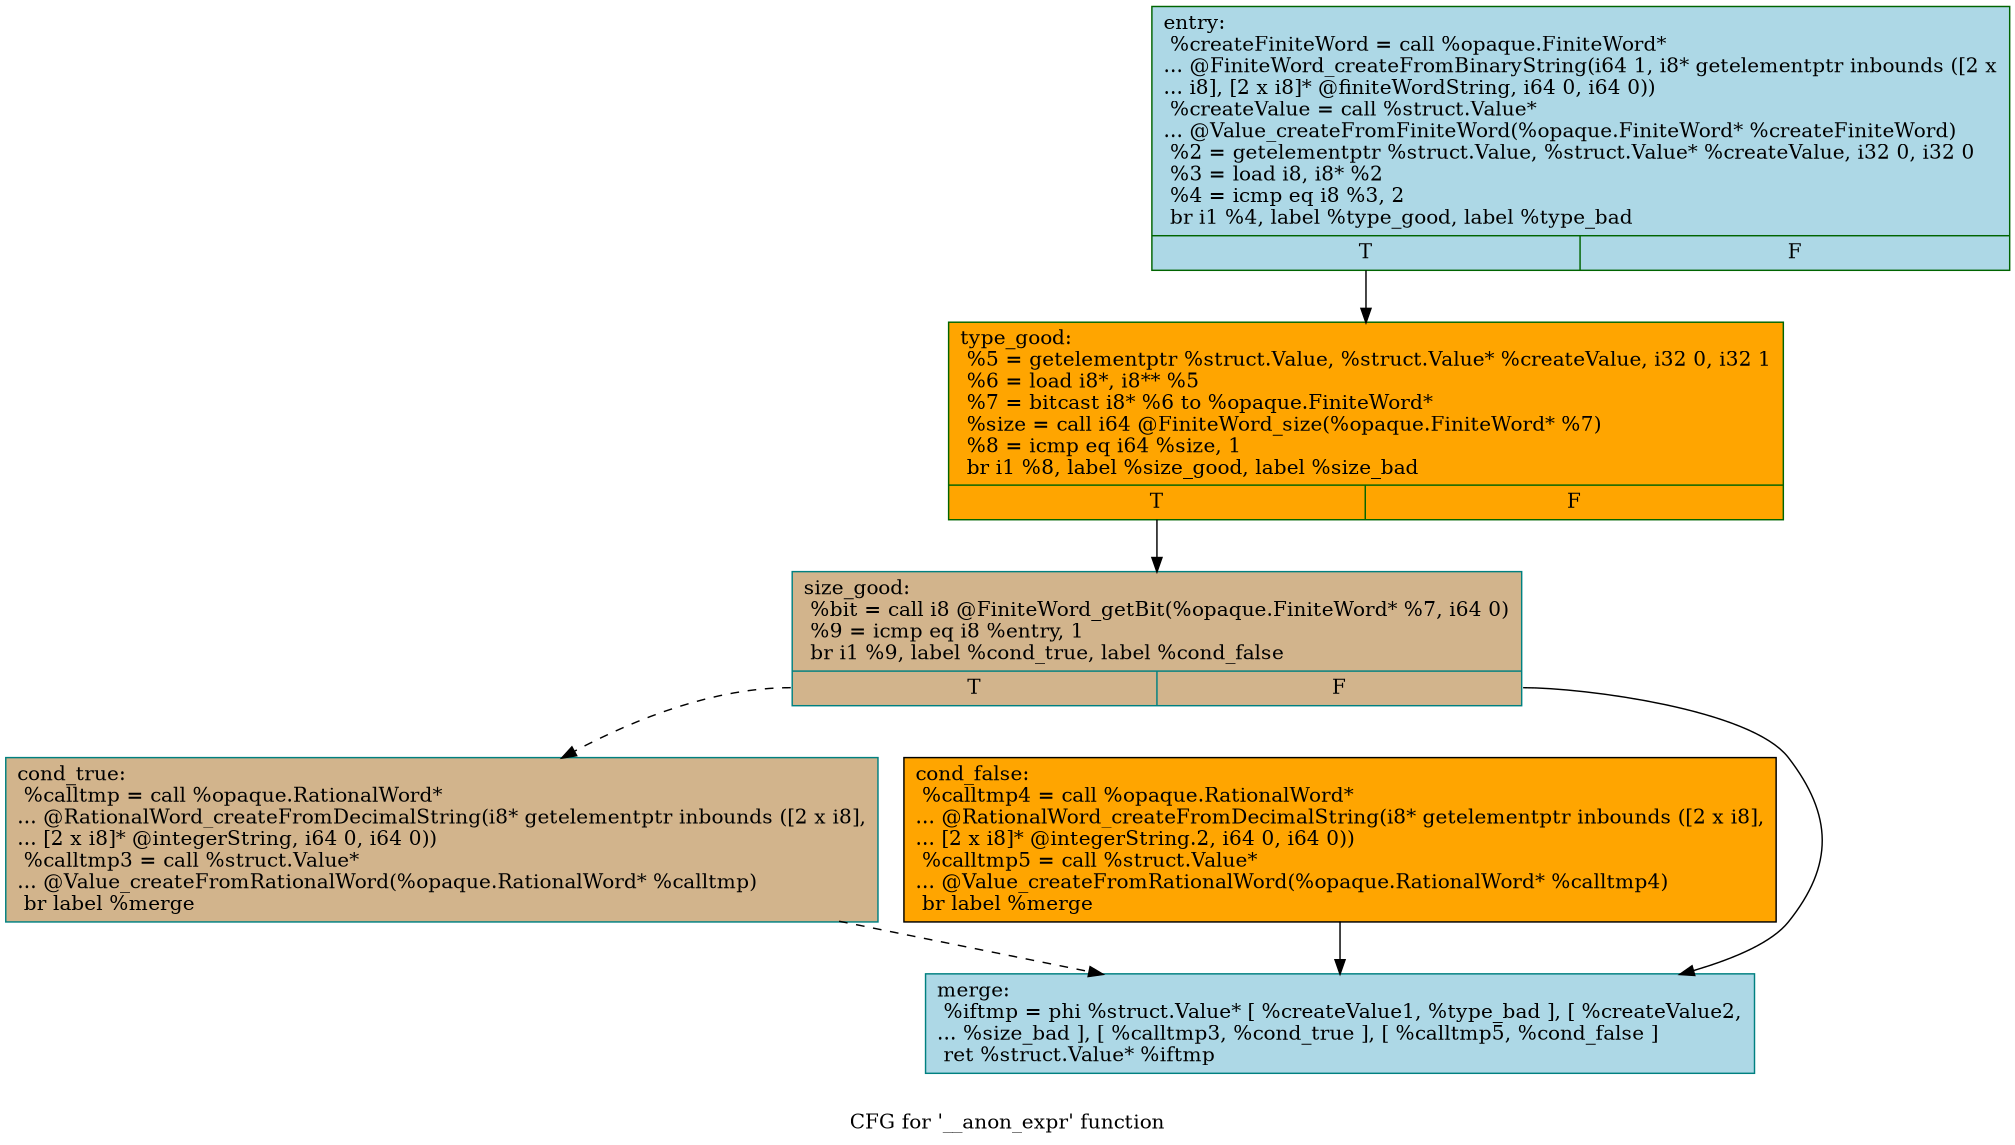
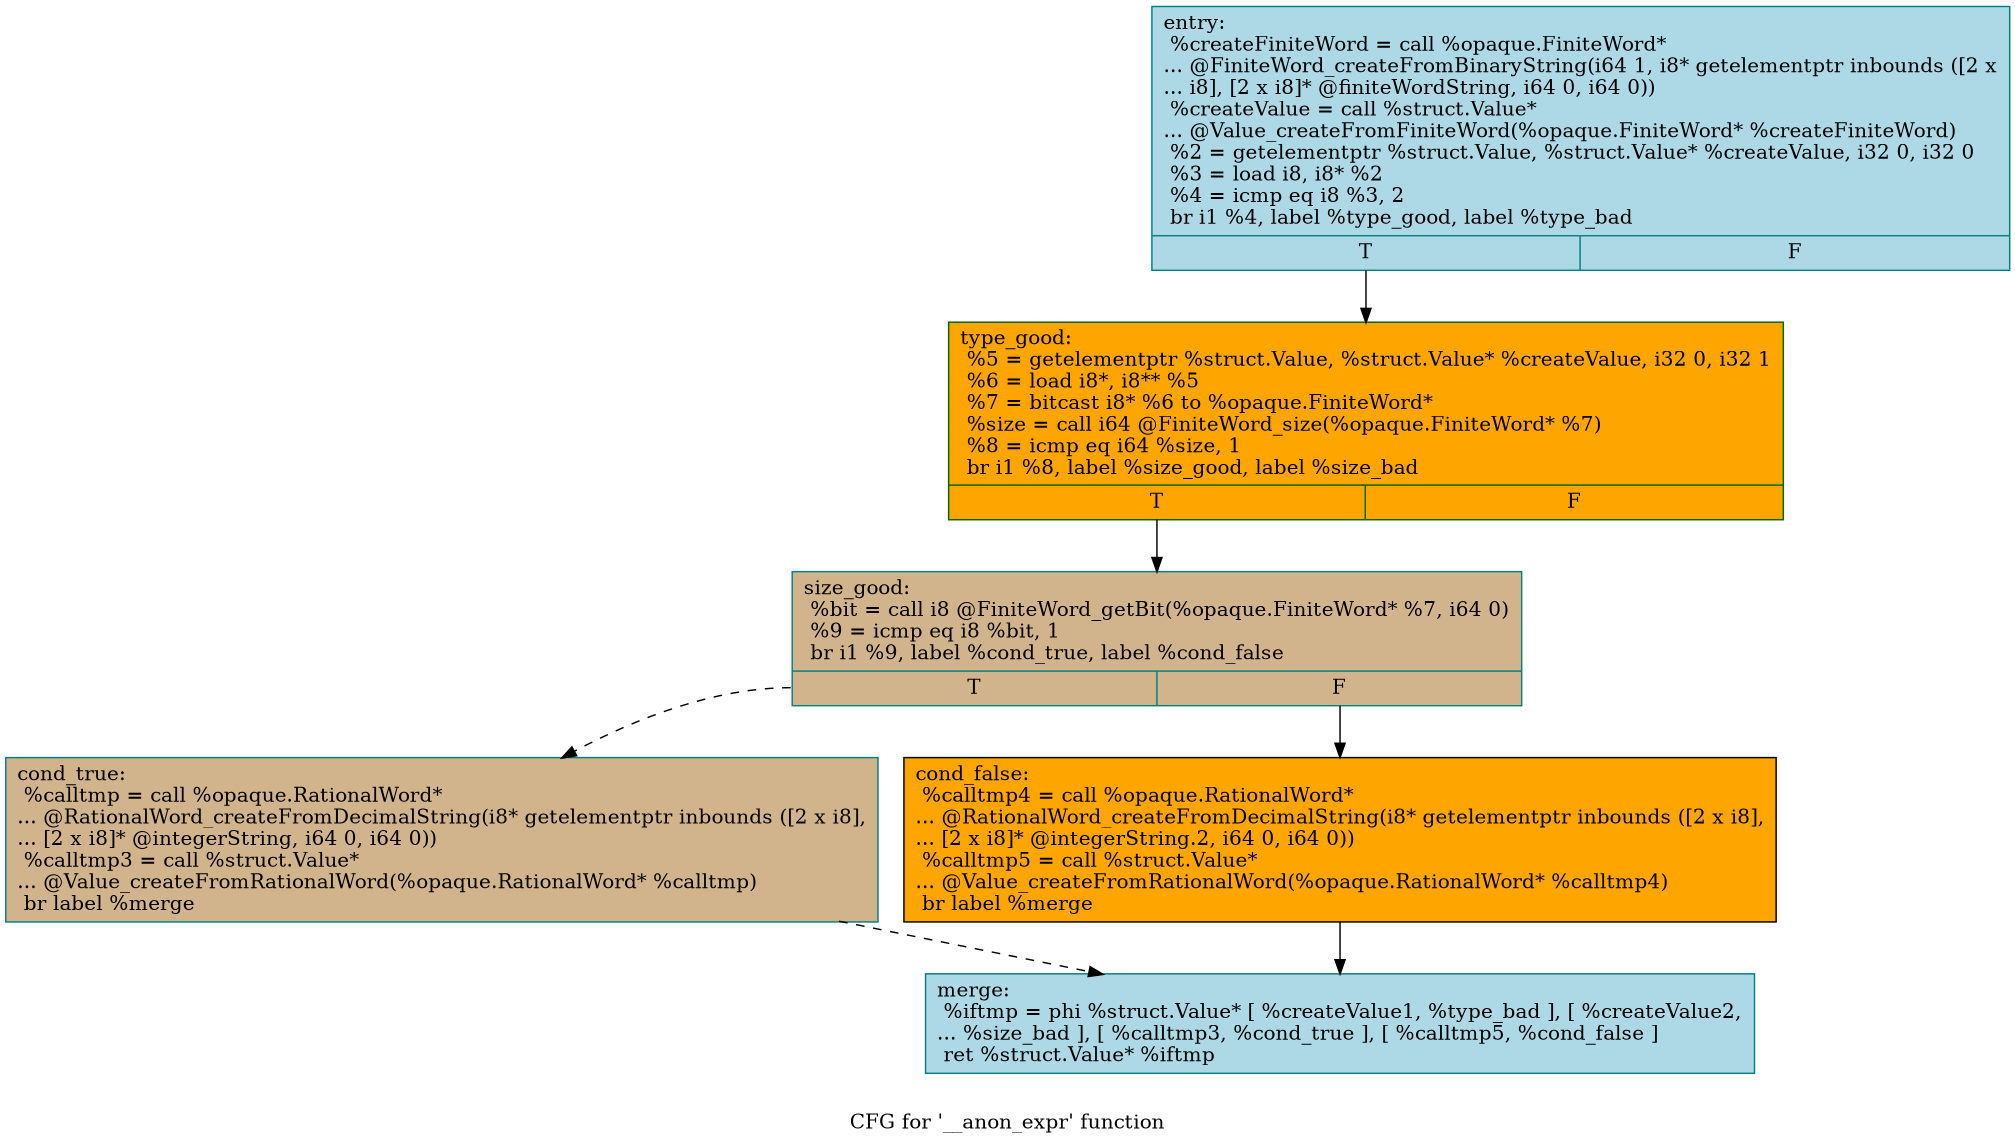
(1581, 138) -> (1581, 138)
(944, 631) -> (932, 631)
(1791, 762) -> (1340, 724)
